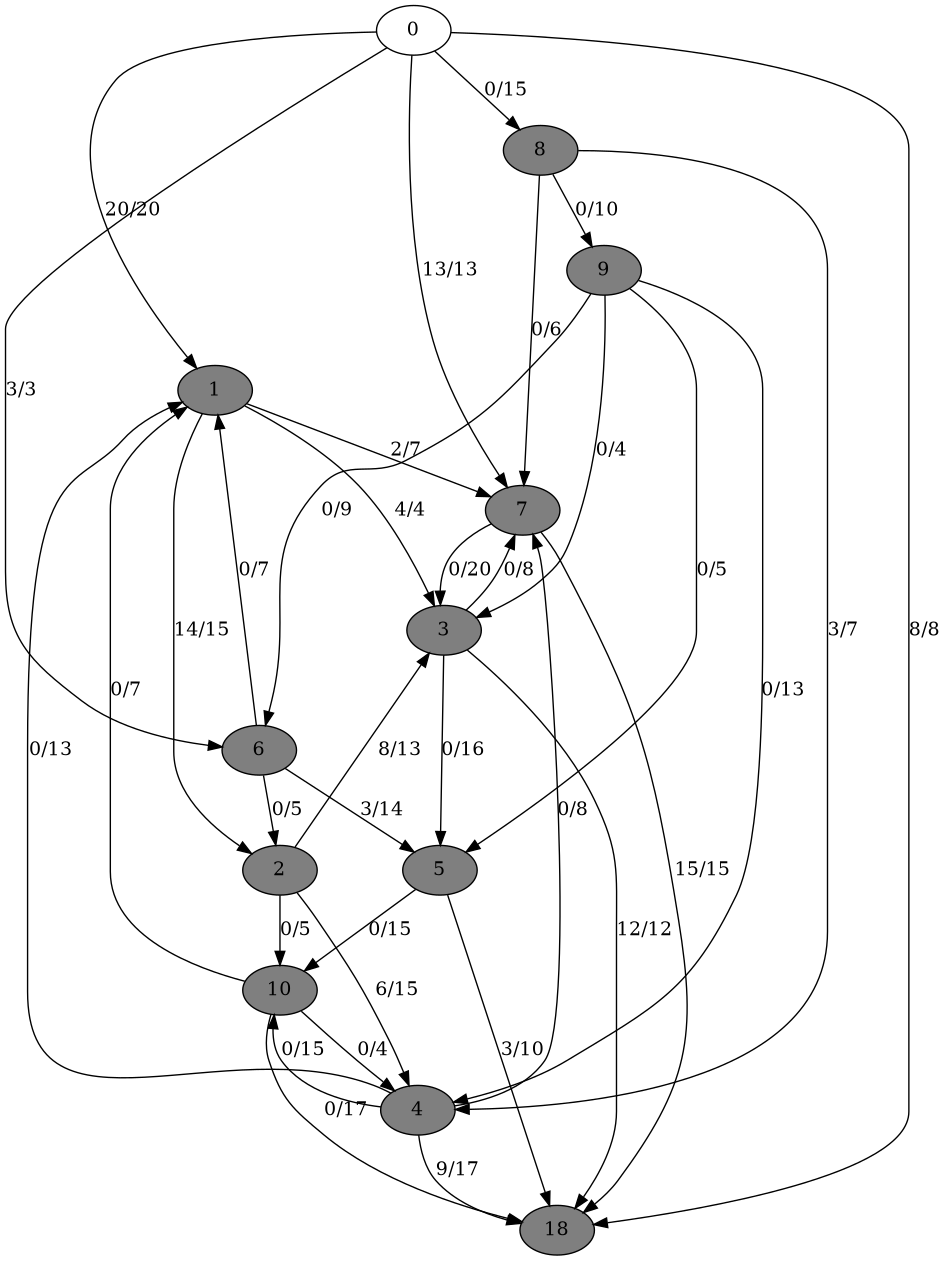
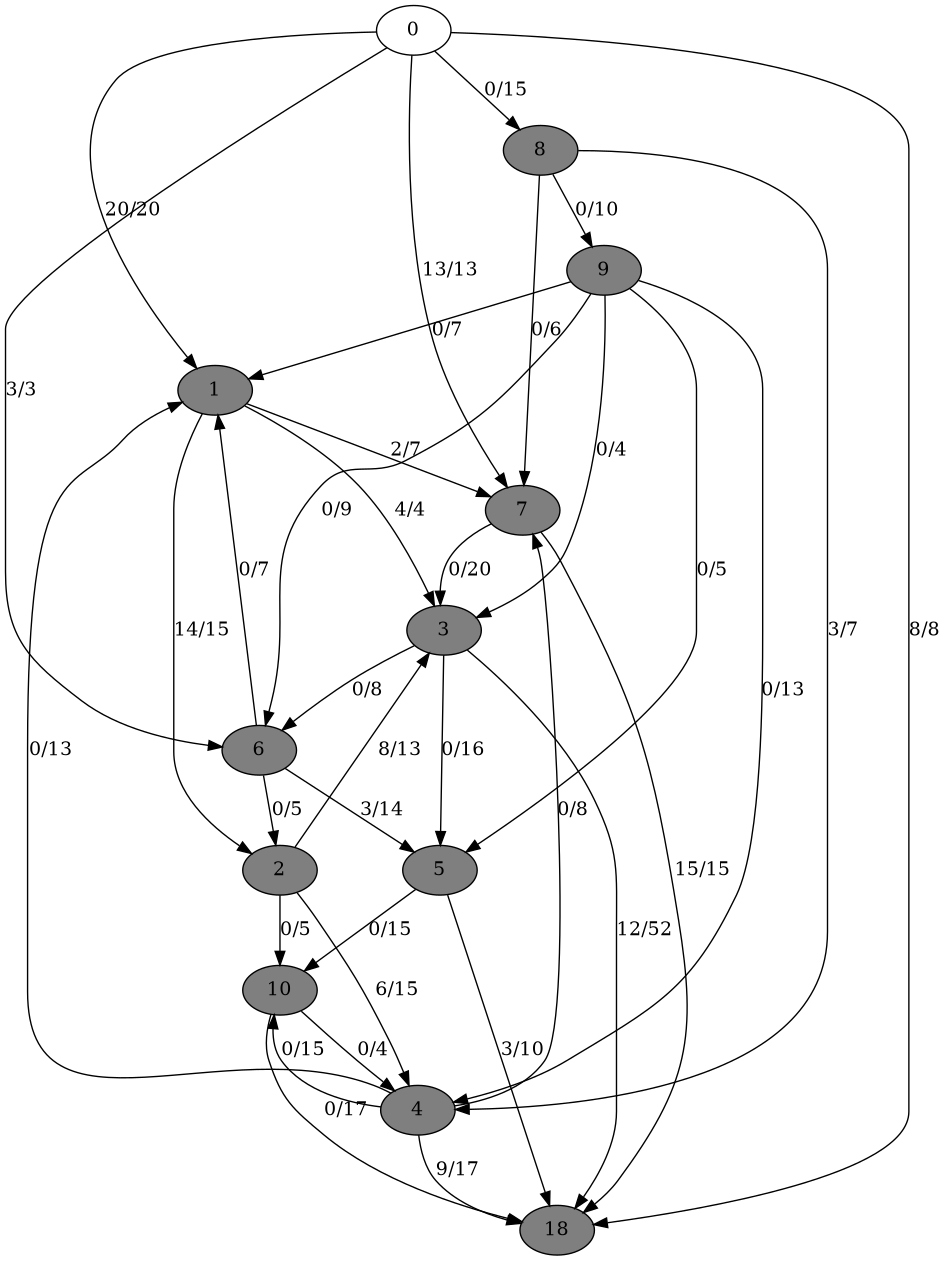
(492, 582) -> (351, 680)
(110, 740) -> (417, 328)
(645, 930) -> (645, 930)
